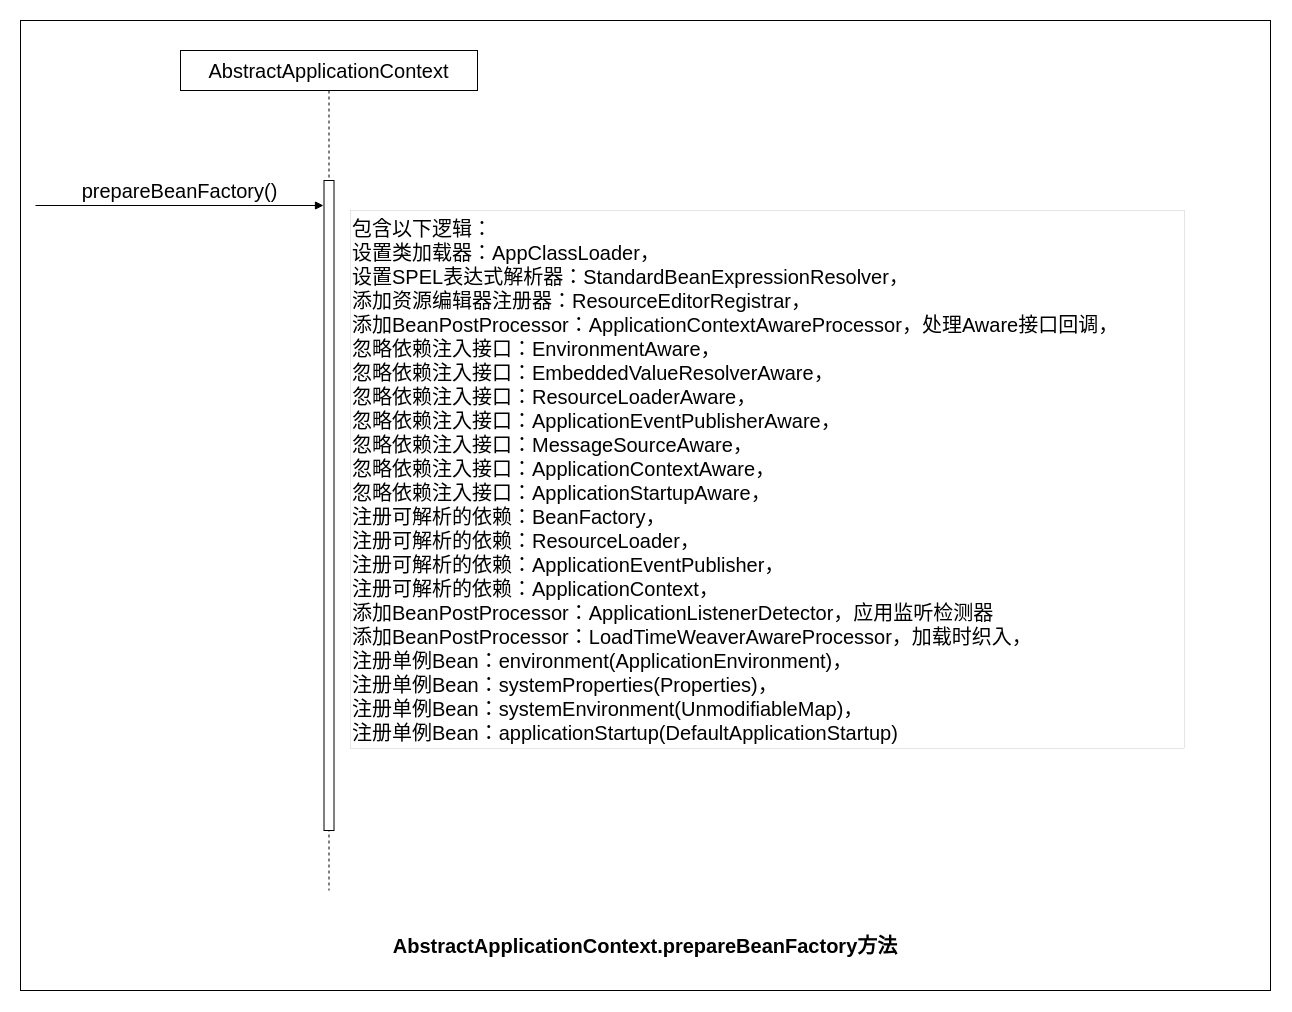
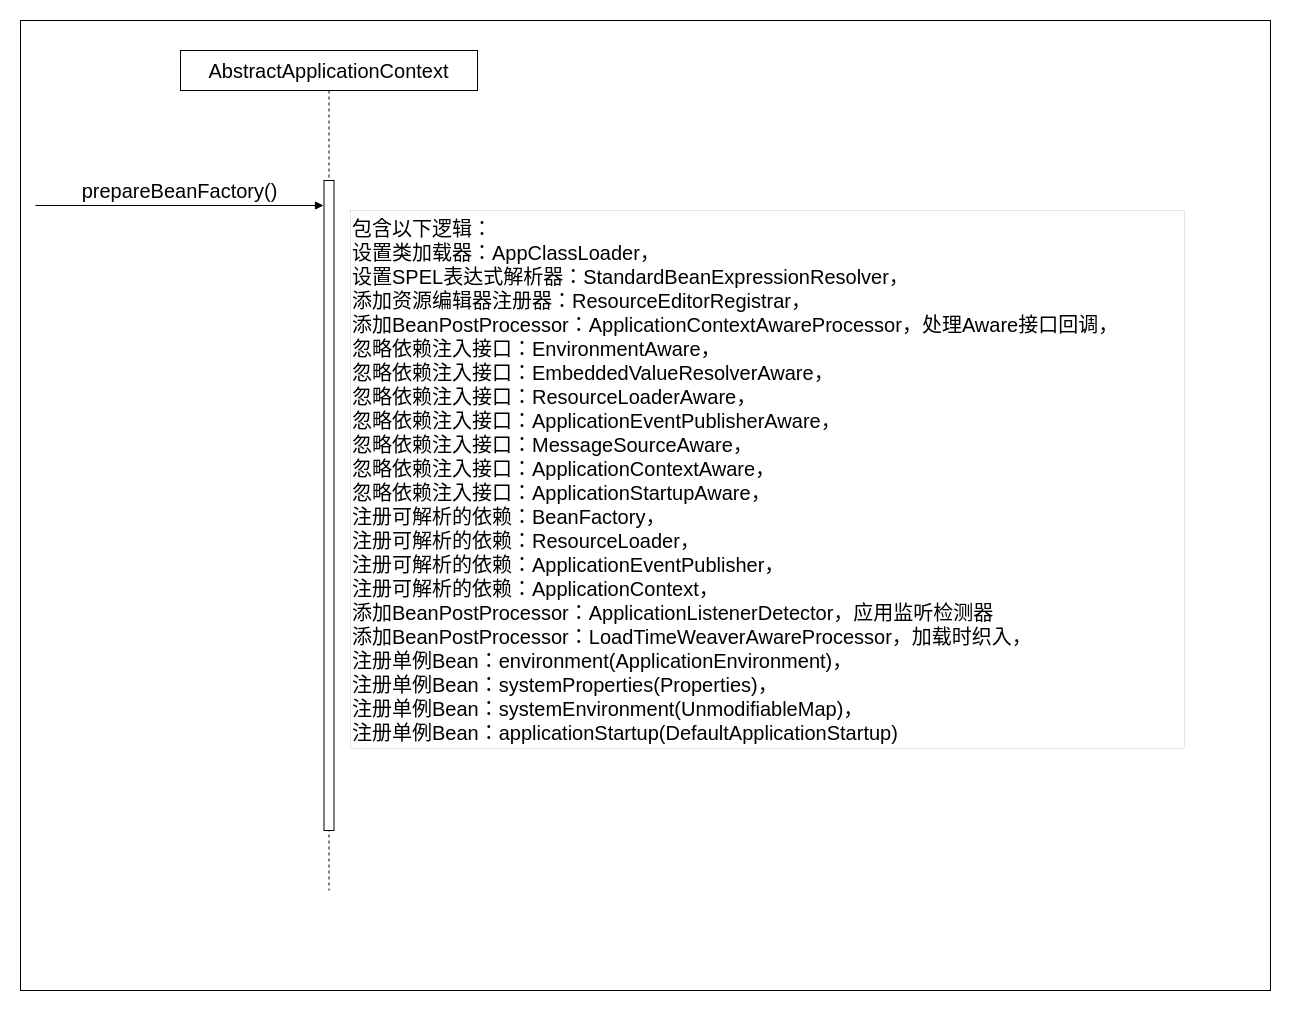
(646, 946) -> none
